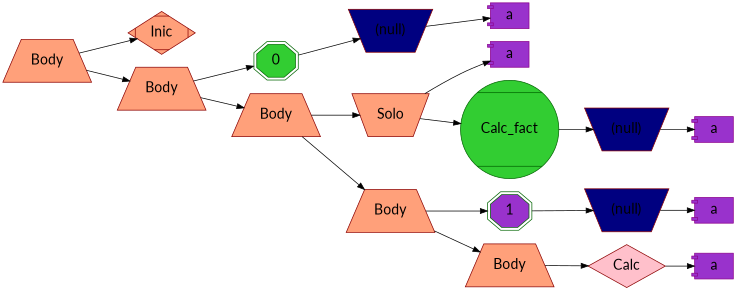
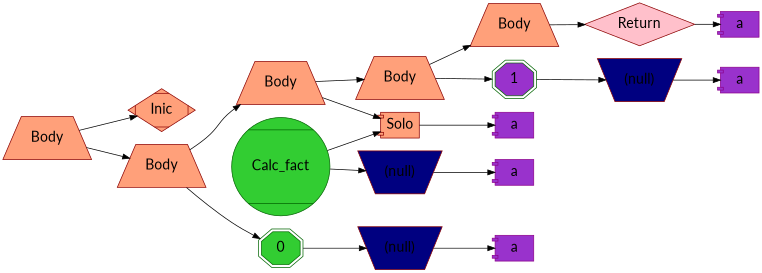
(391, 115) -> (400, 125)
(437, 121) -> (350, 142)
(627, 266) -> (640, 24)
